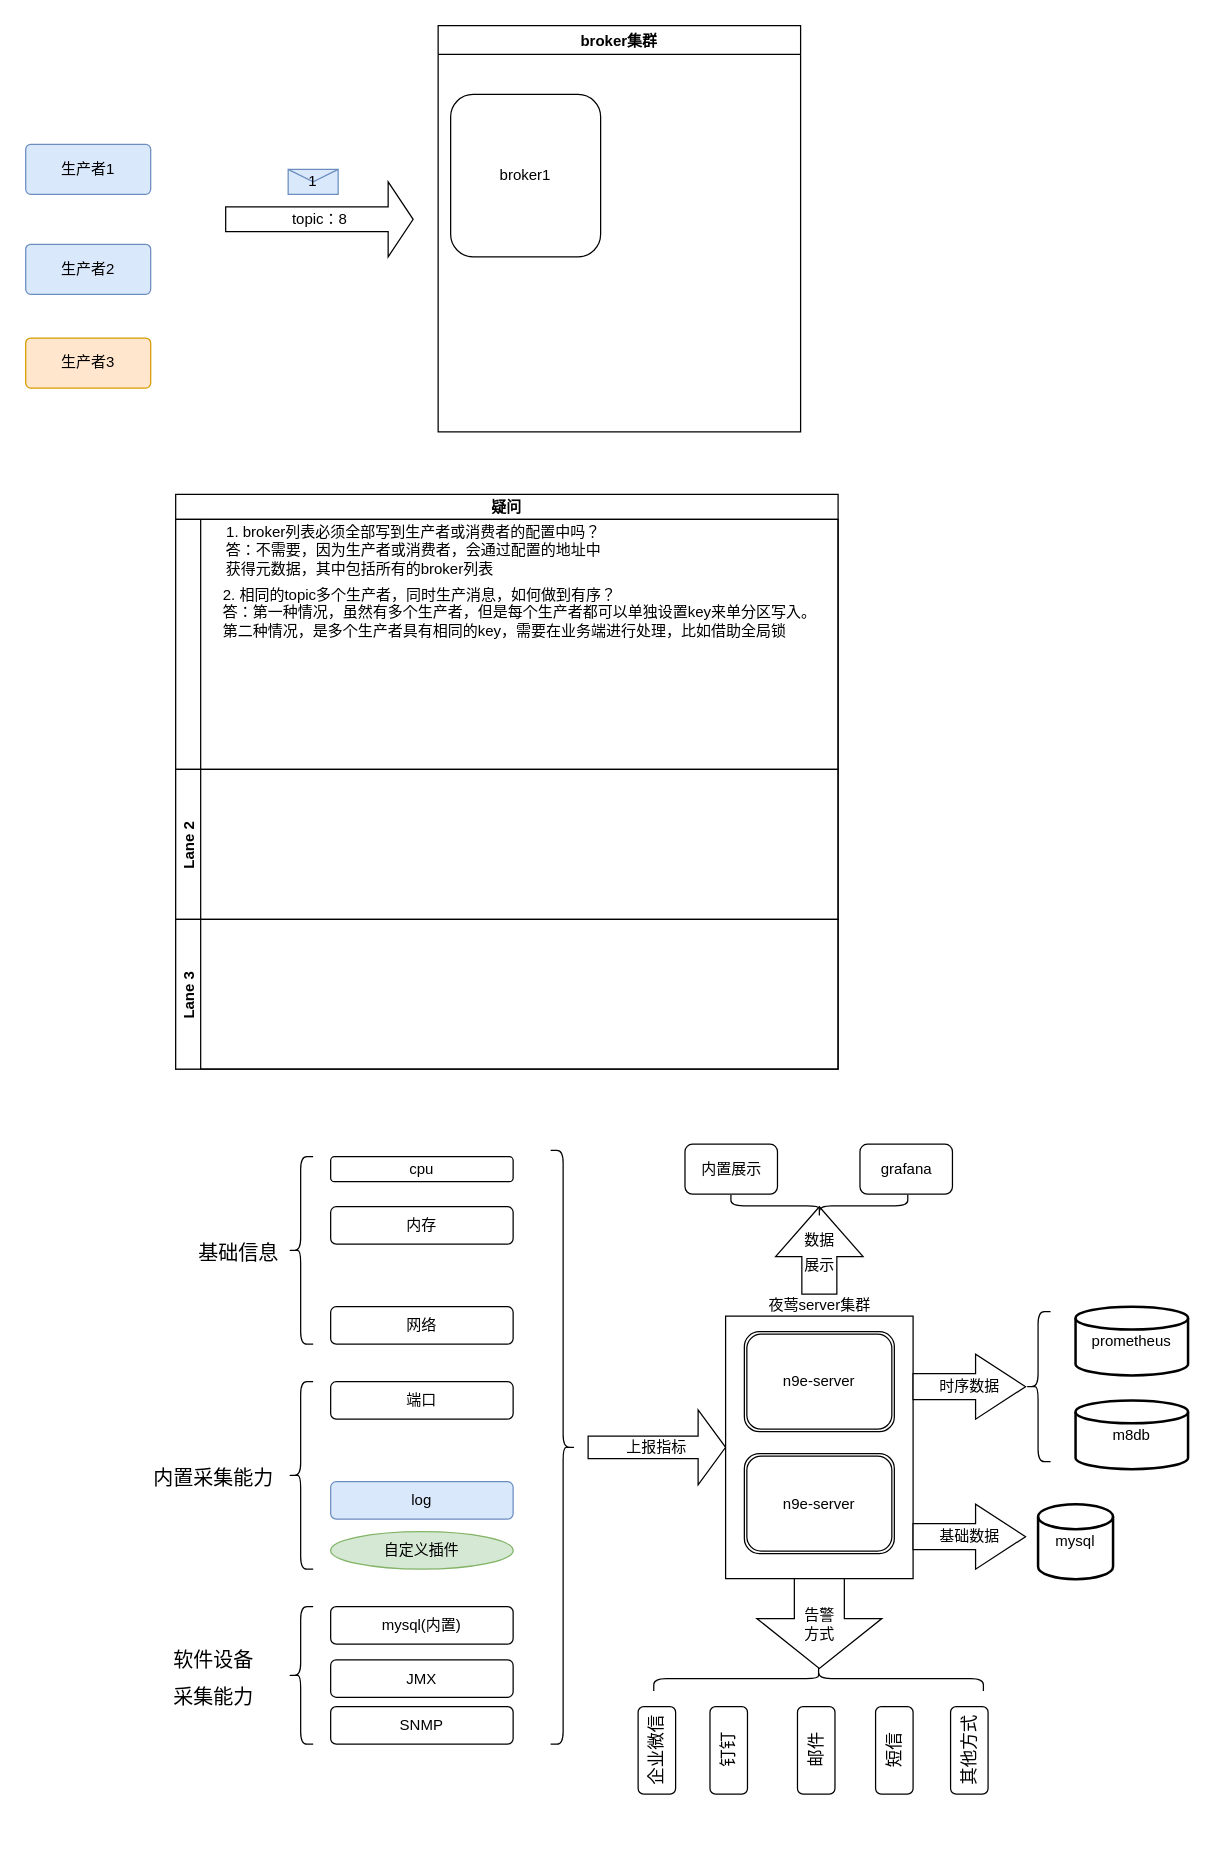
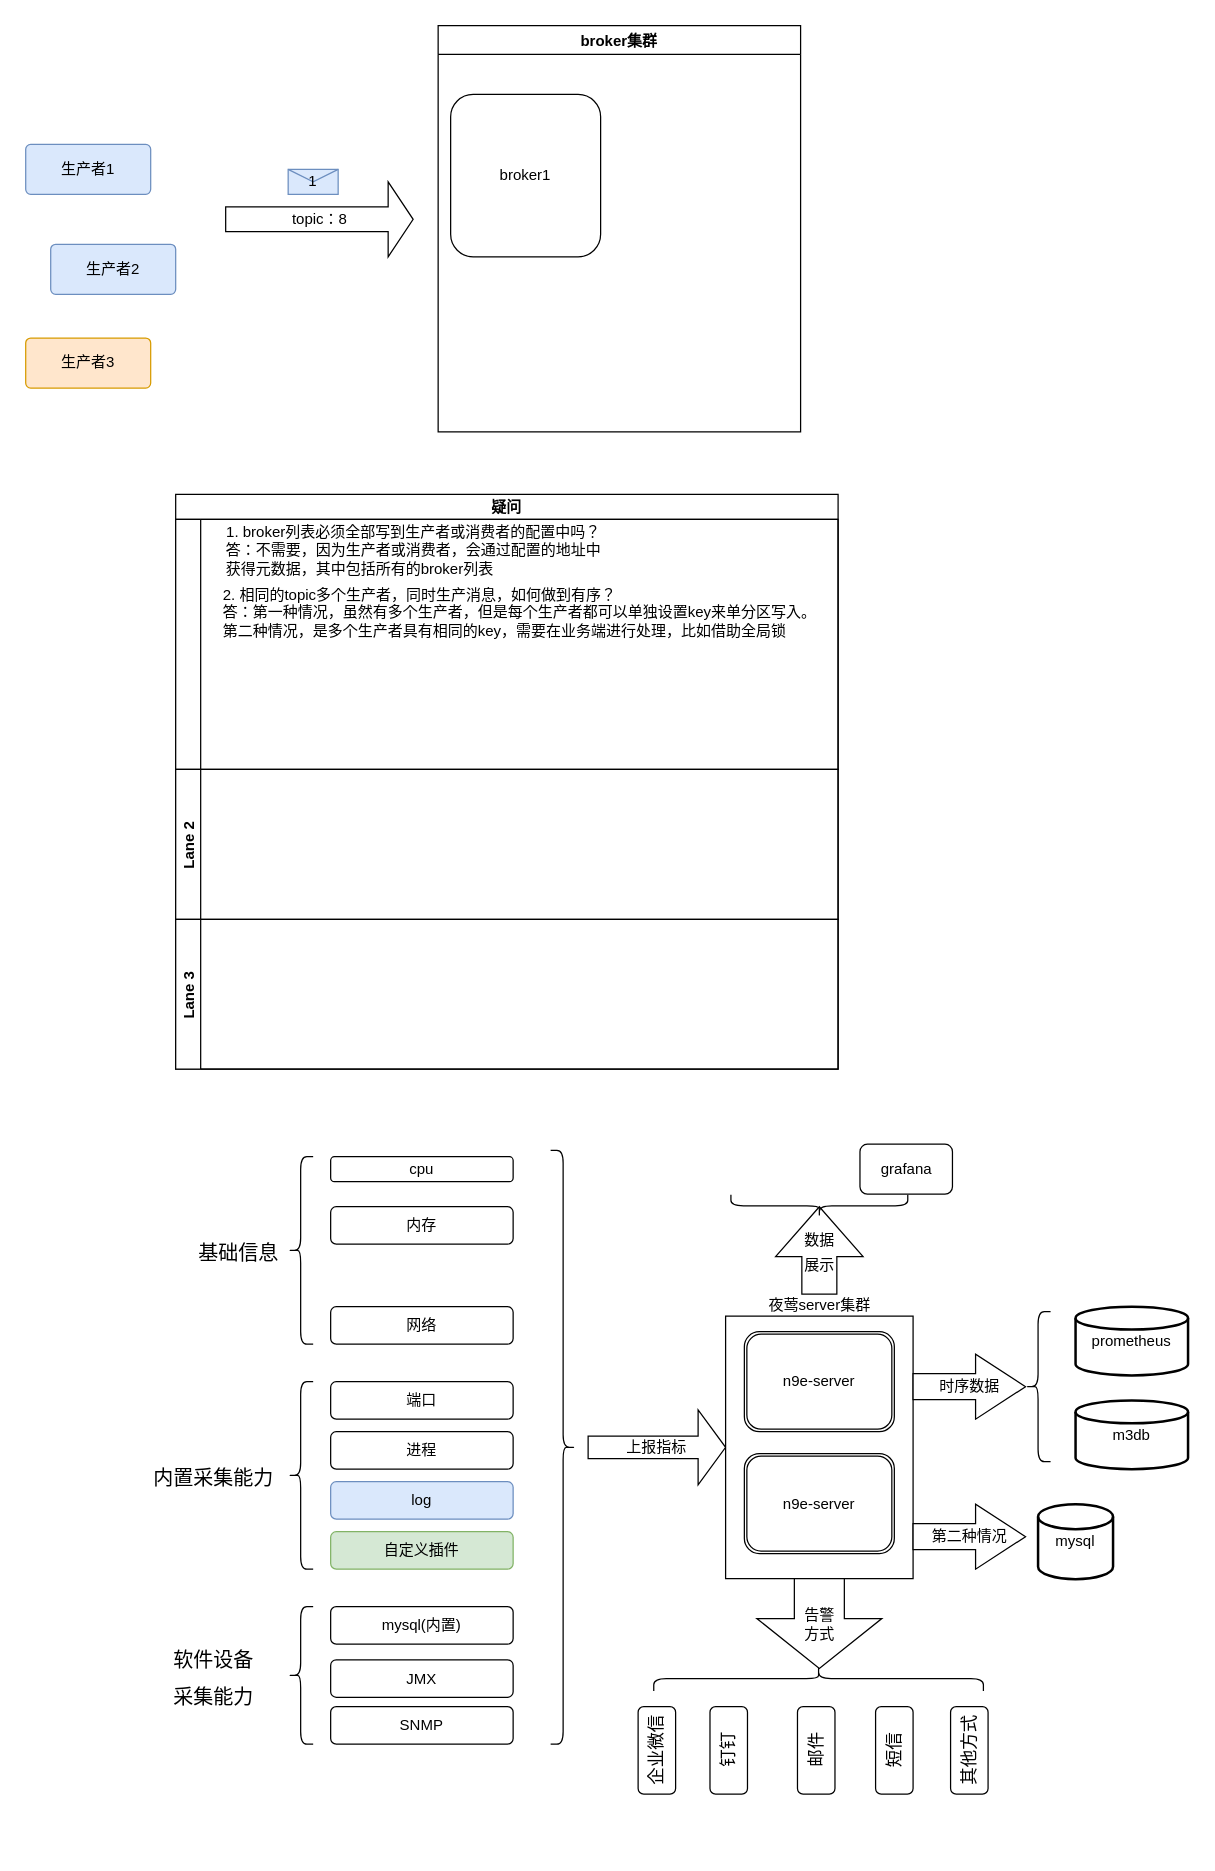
(88, 269) -> (113, 269)
(731, 1169) -> none
(1132, 1436) -> (1132, 1436)
none -> (422, 1451)
(970, 1537) -> (970, 1537)
(422, 1551) -> (422, 1551)
